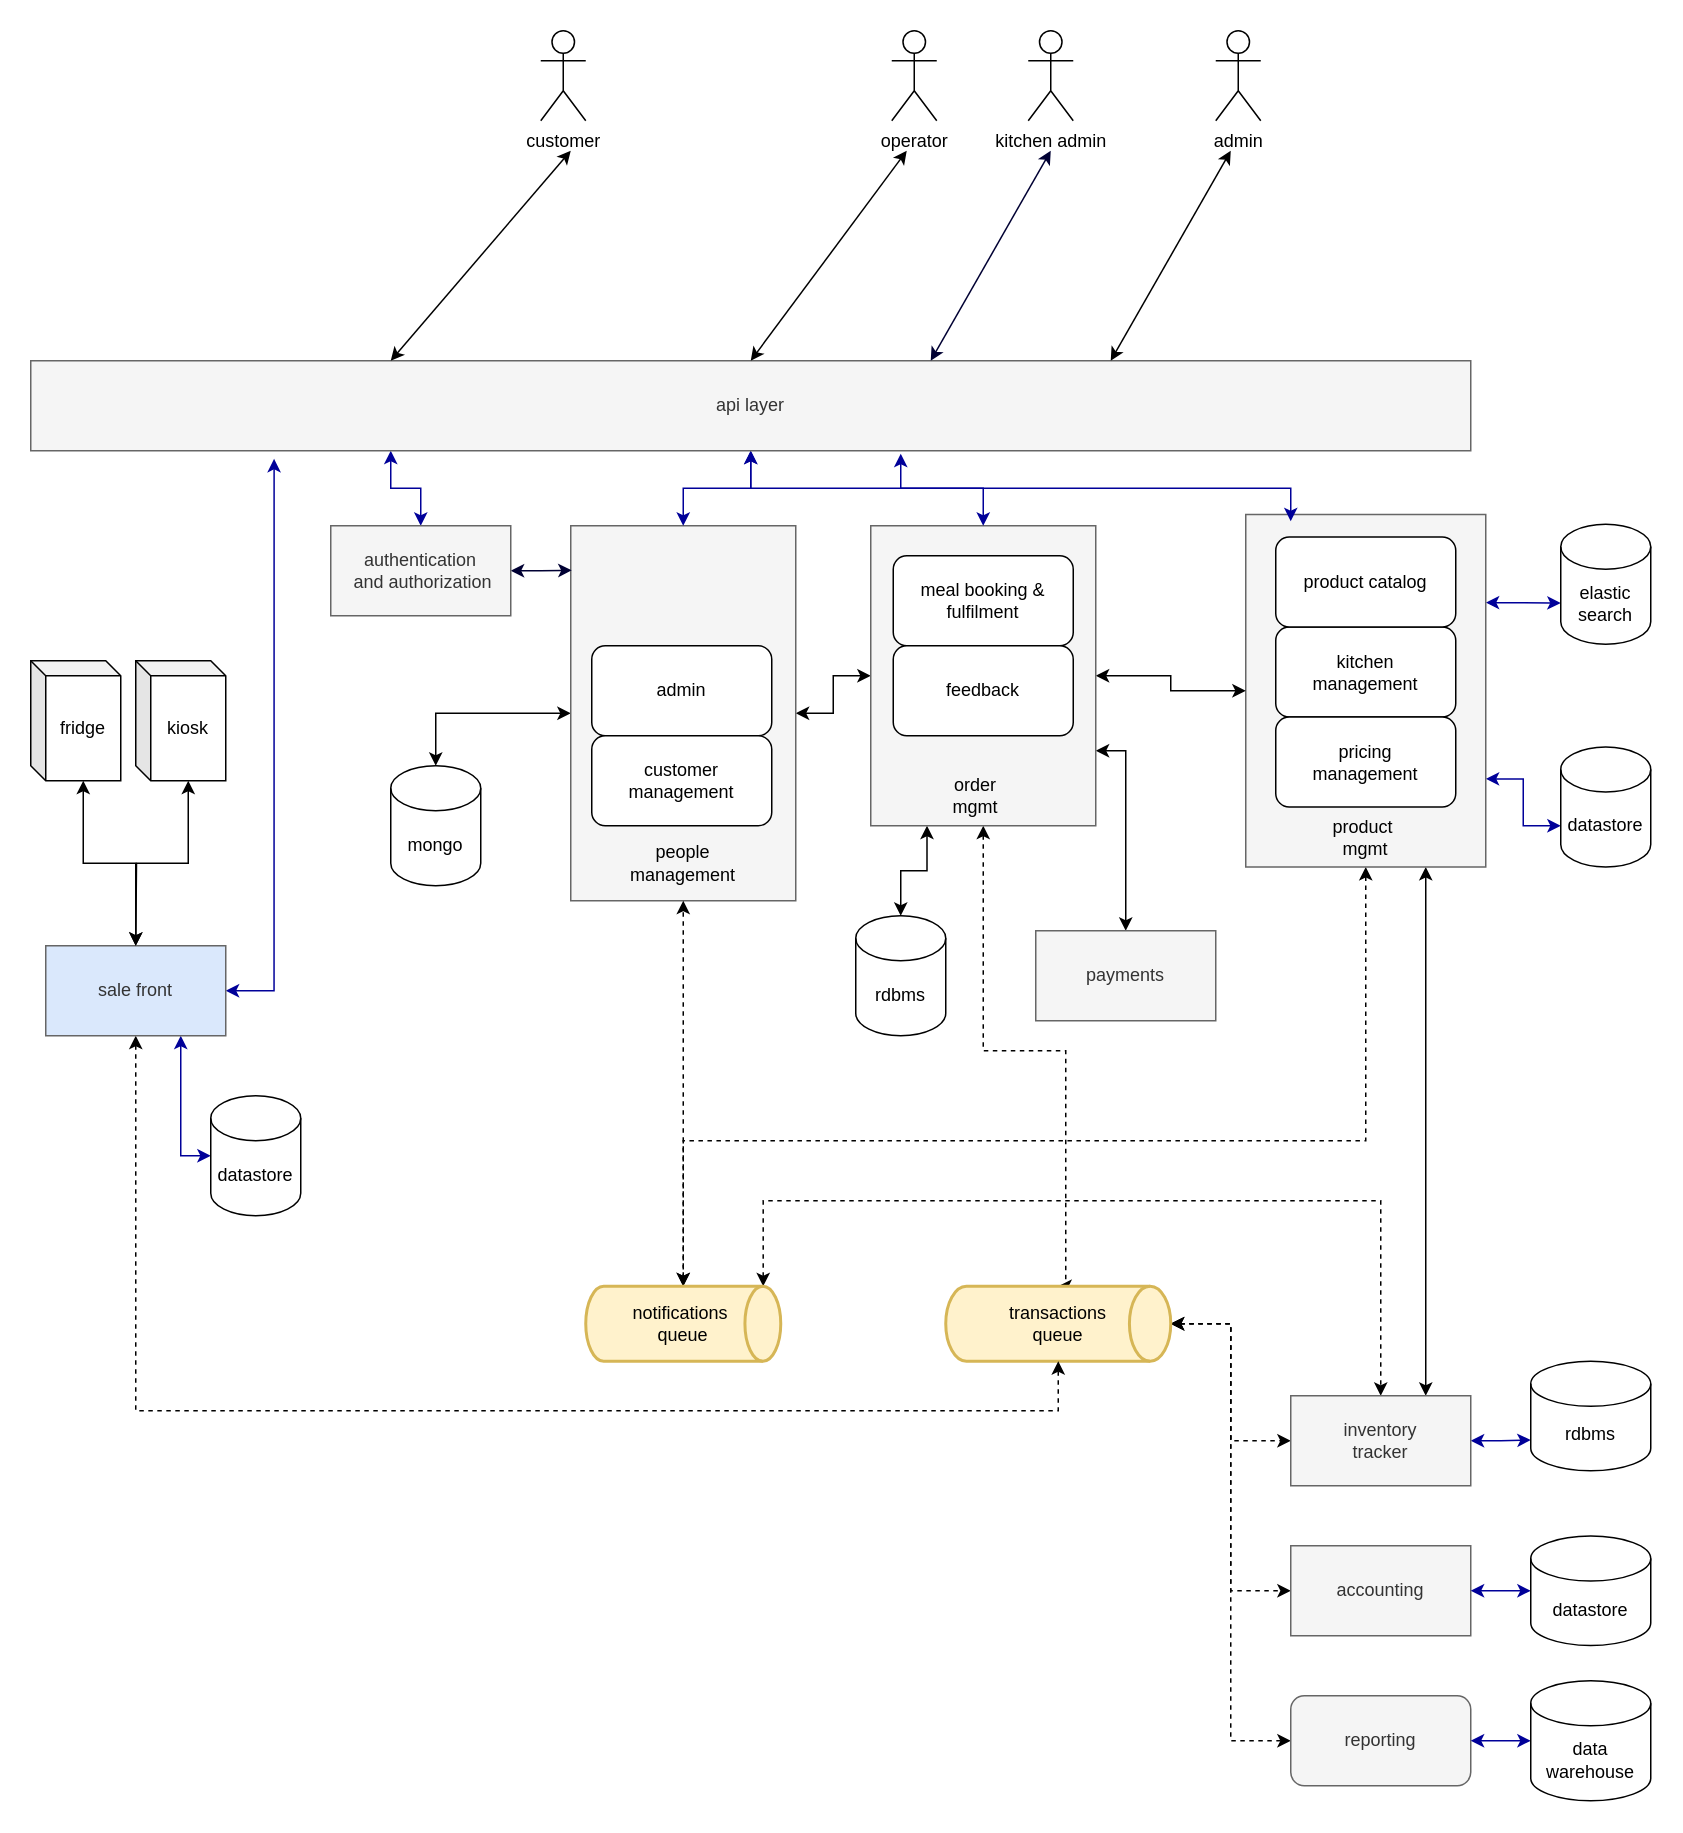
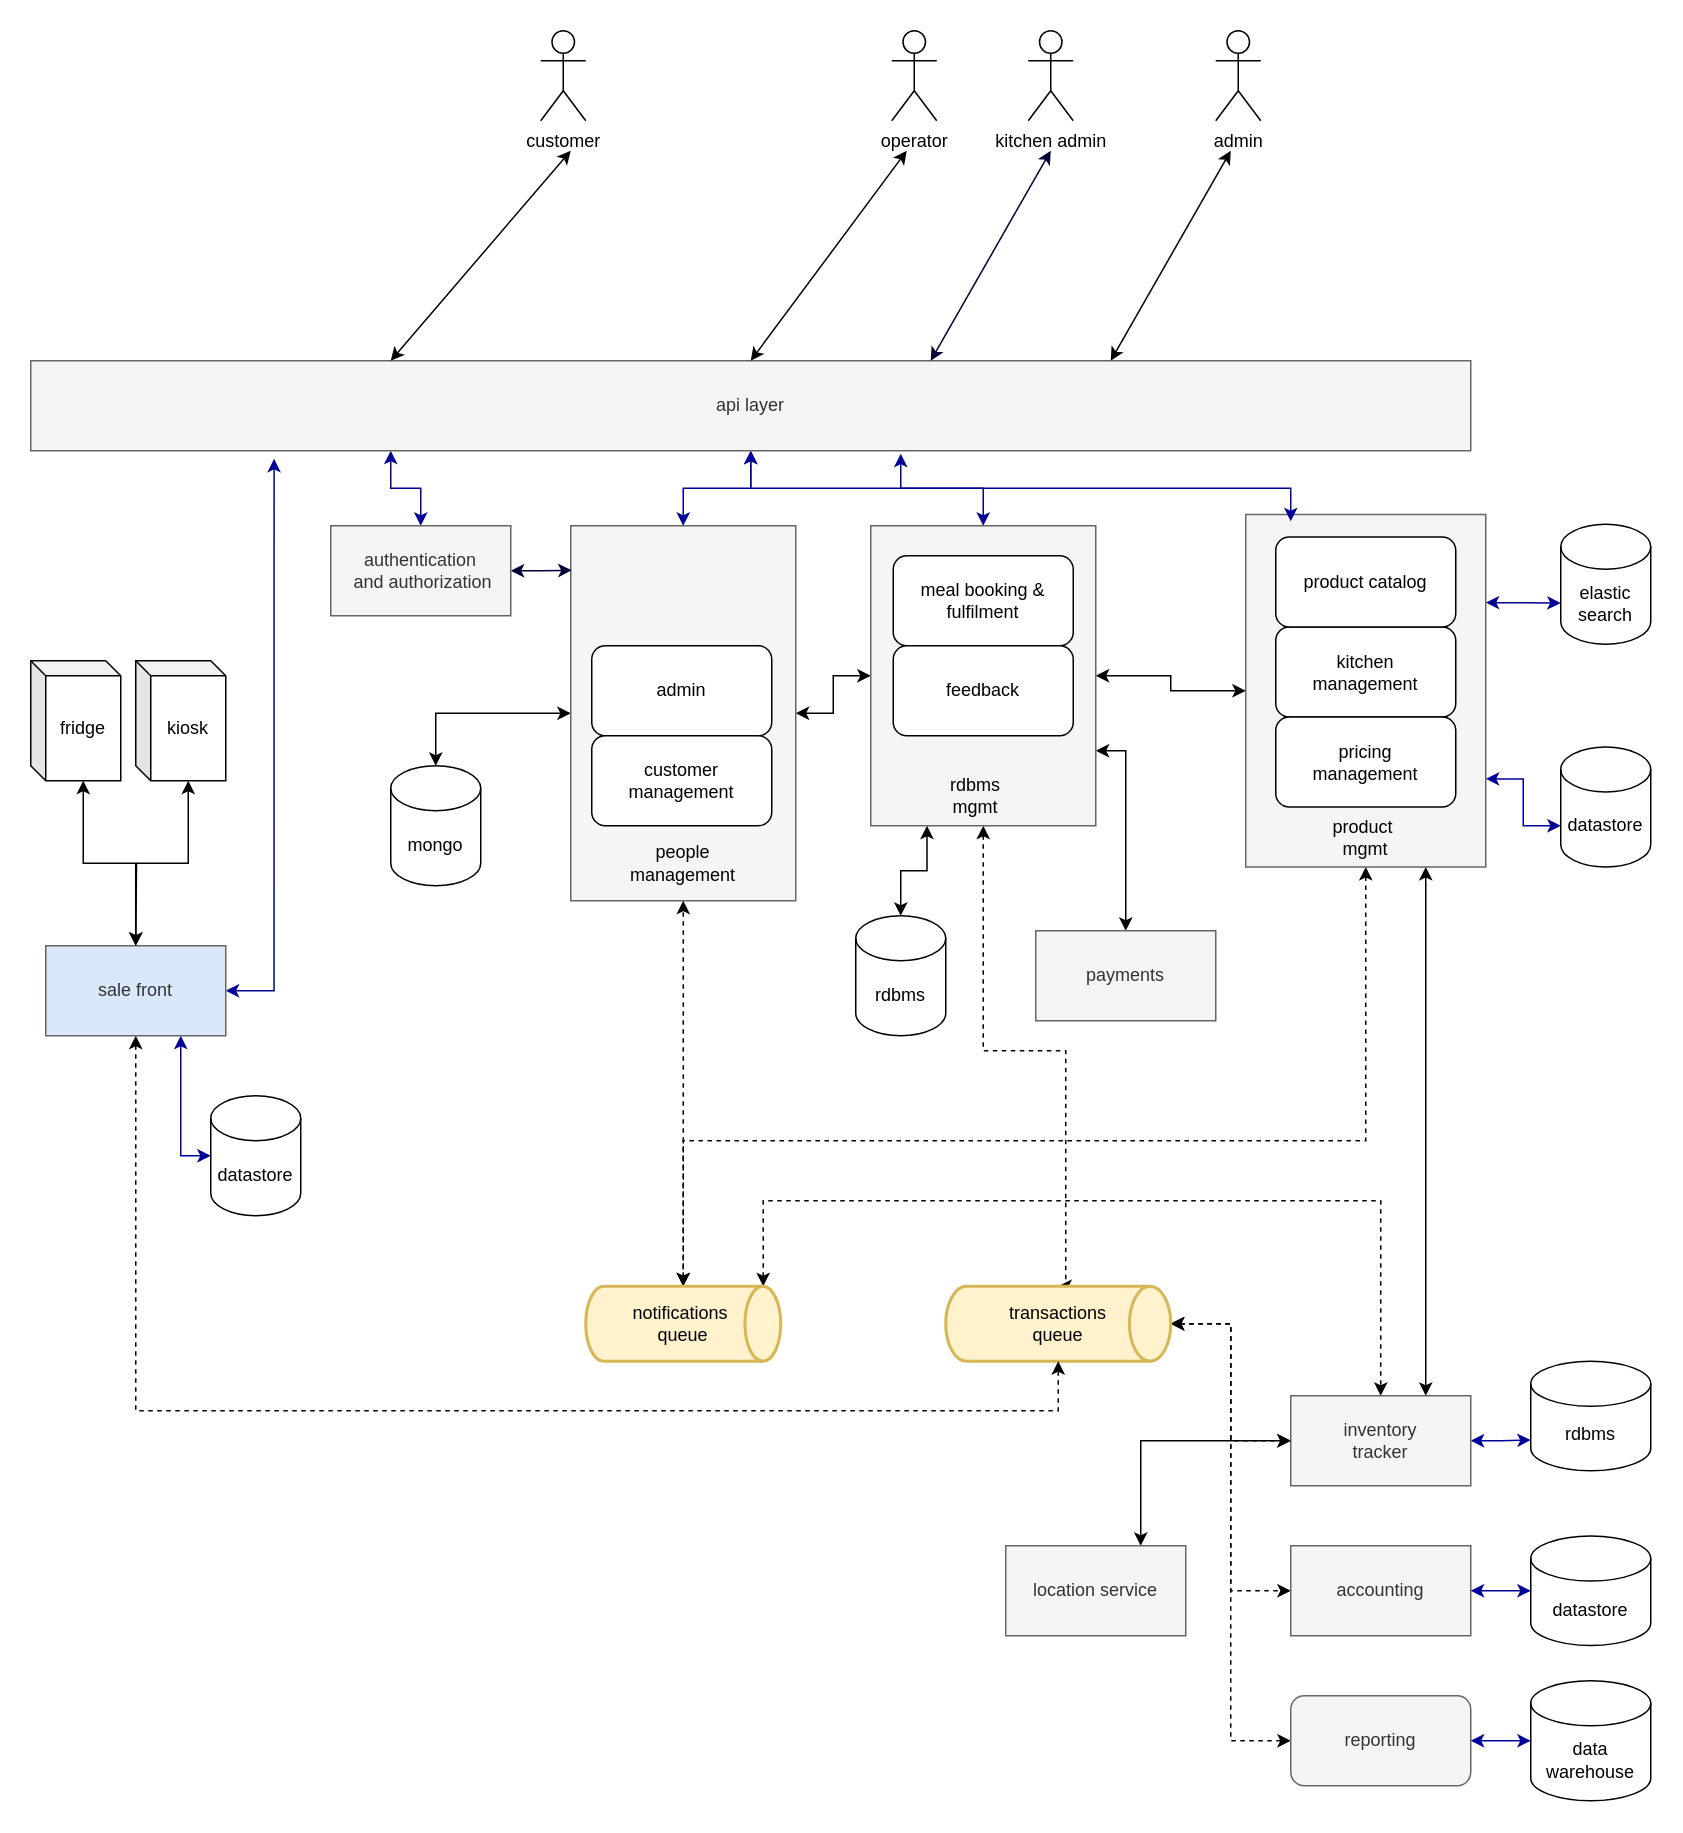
(976, 796) -> (976, 796)
none -> (1141, 1445)
none -> (1096, 1591)
